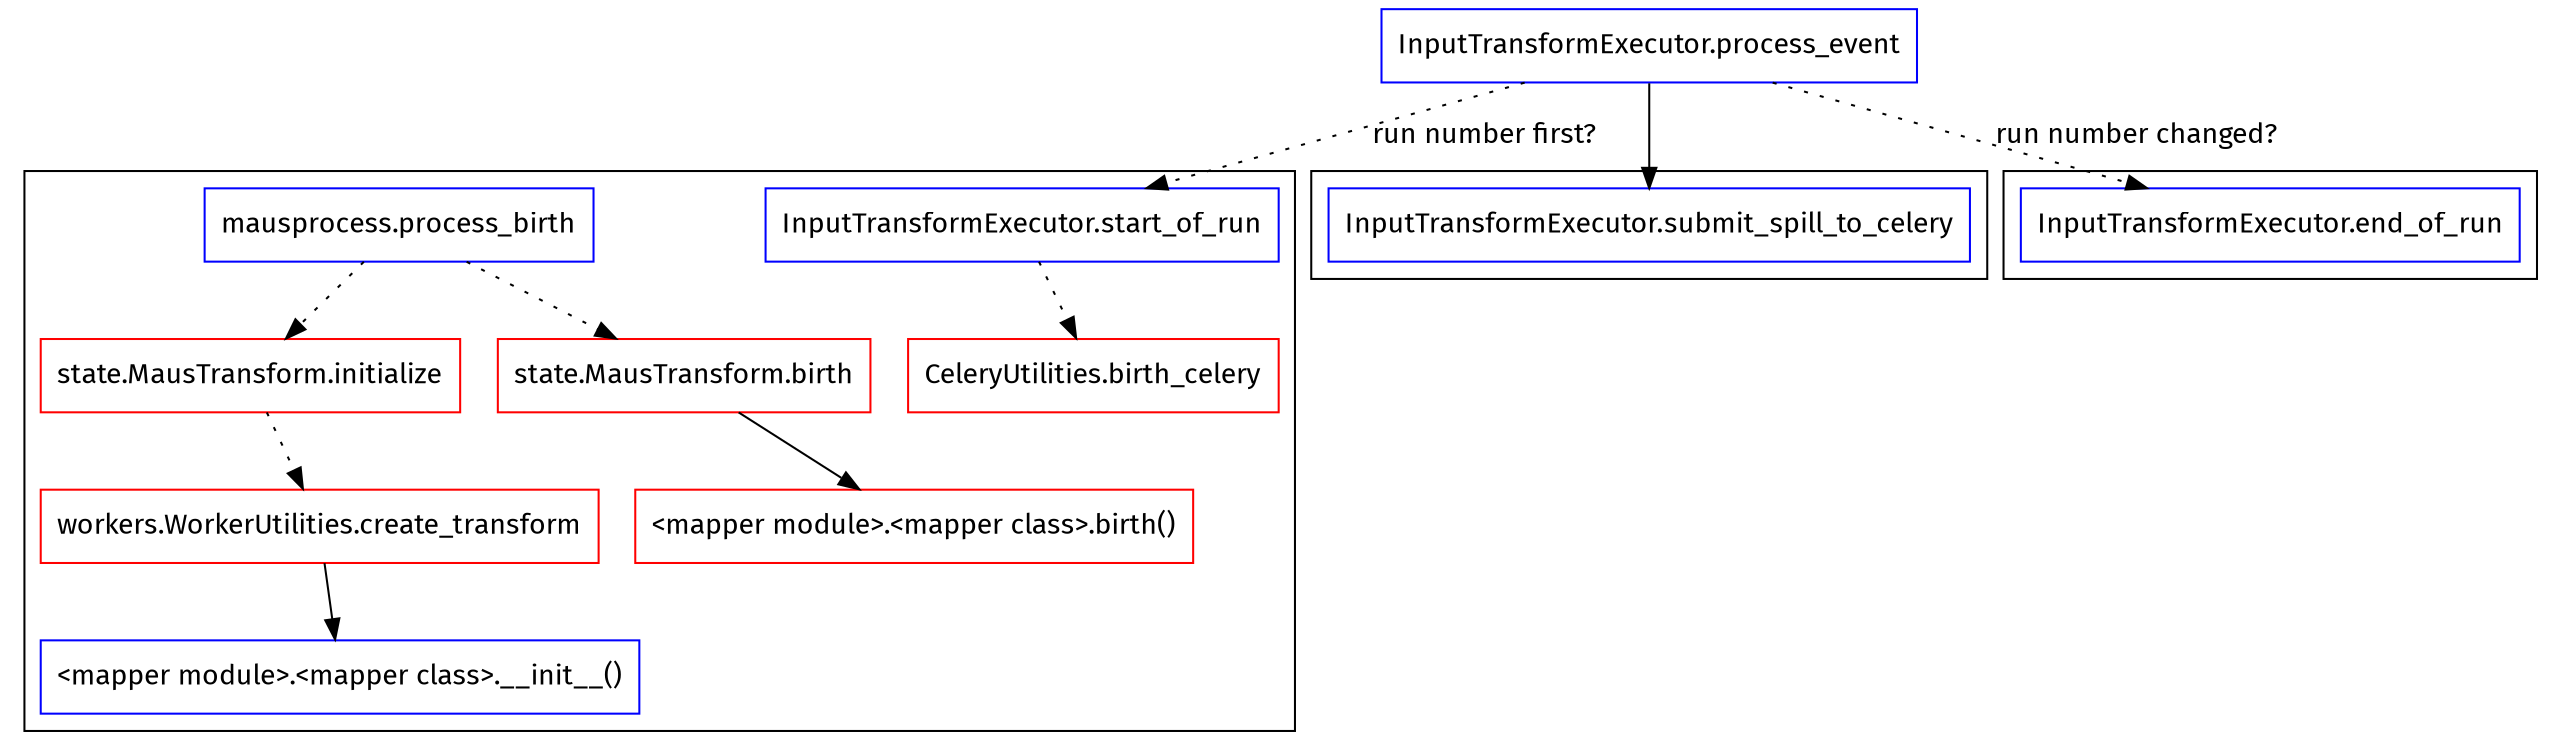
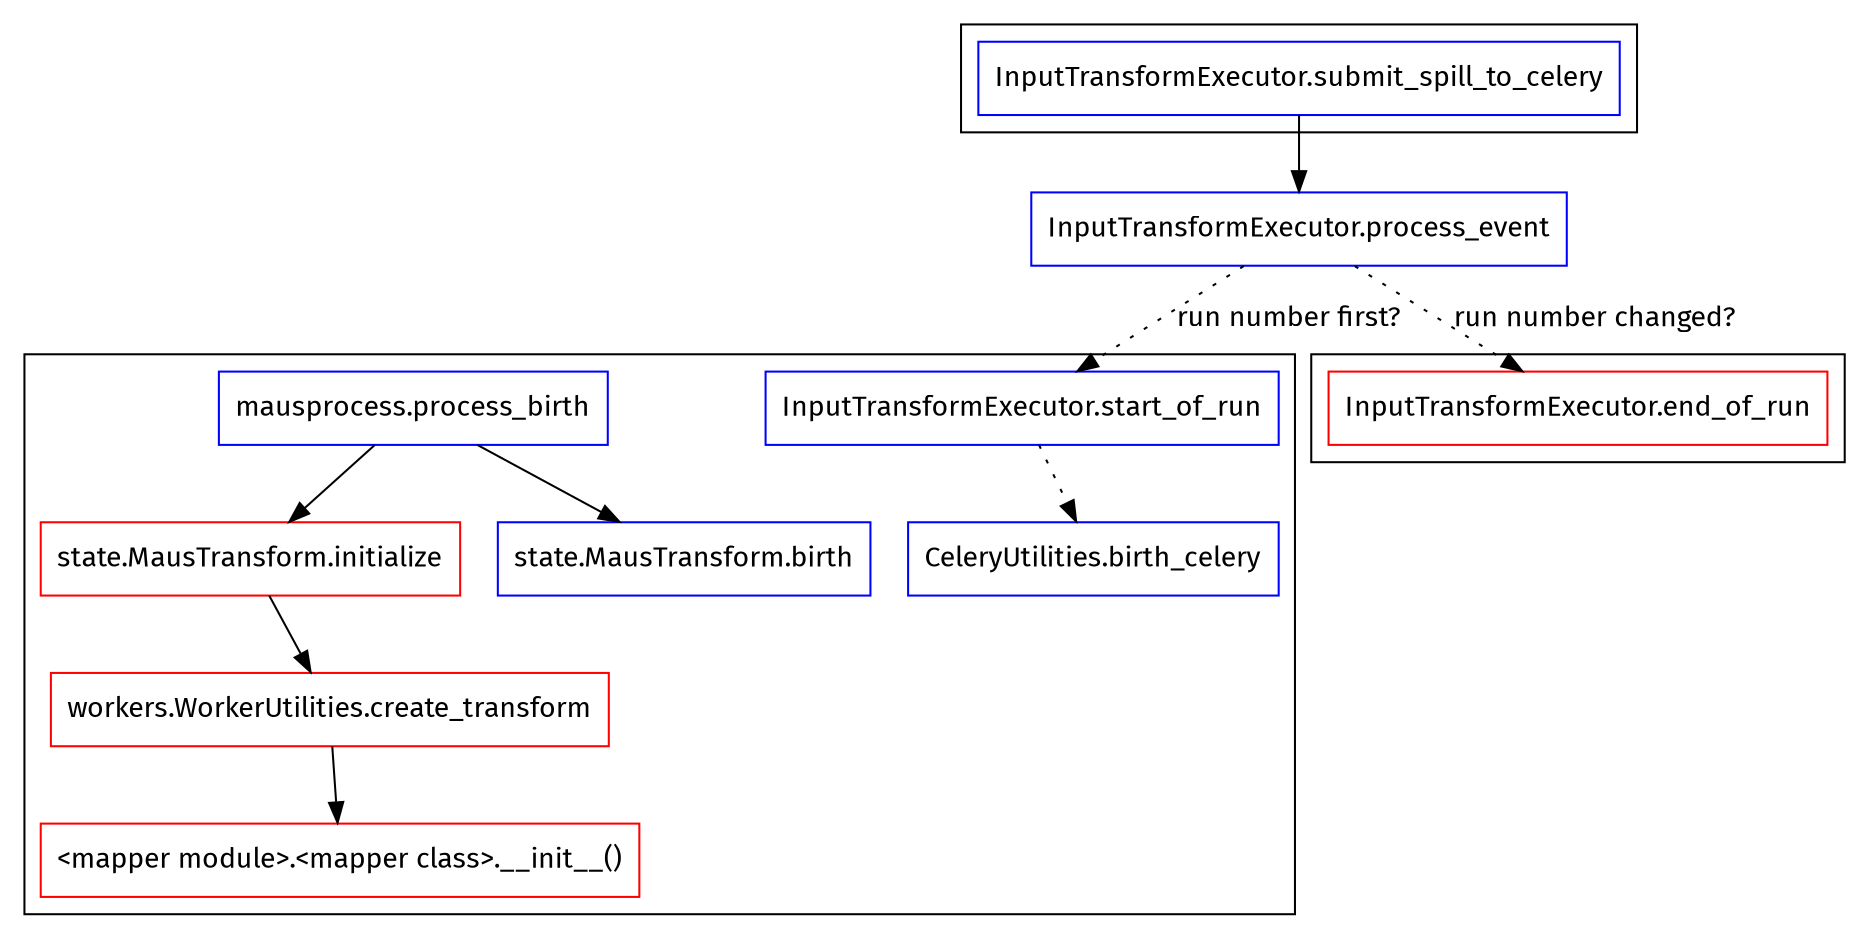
(1649, 125) -> (1299, 146)
(2270, 225) -> (1578, 408)
(332, 293) -> (340, 477)
(532, 296) -> (539, 478)
(684, 376) -> (684, 559)
(1093, 376) -> (1093, 559)
(281, 441) -> (285, 625)
(914, 526) -> none
(340, 677) -> (340, 860)
